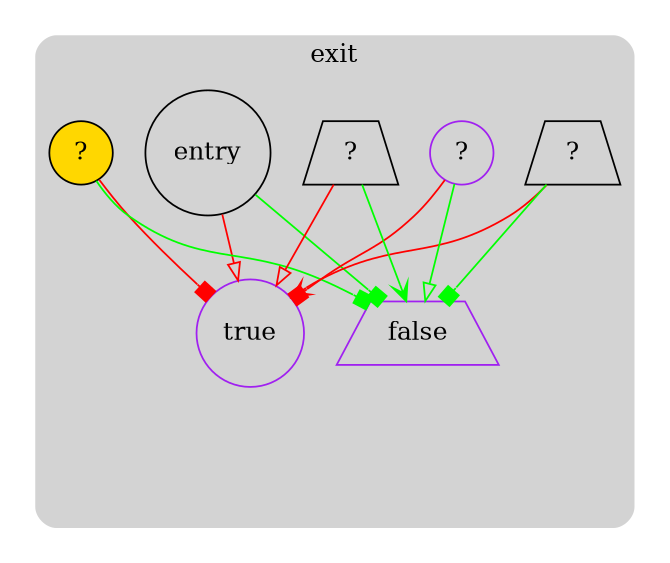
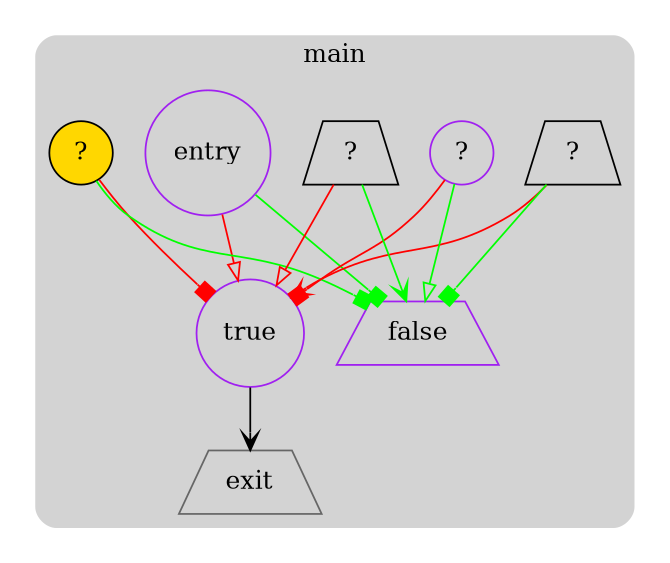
(335, 56) -> (335, 56)
(208, 153) -> (208, 153)
none -> (250, 482)
